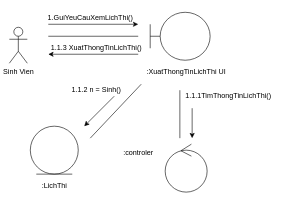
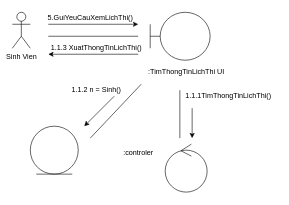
(91, 18) -> (91, 18)
(18, 45) -> (21, 30)
(187, 72) -> (187, 72)
(54, 186) -> none
